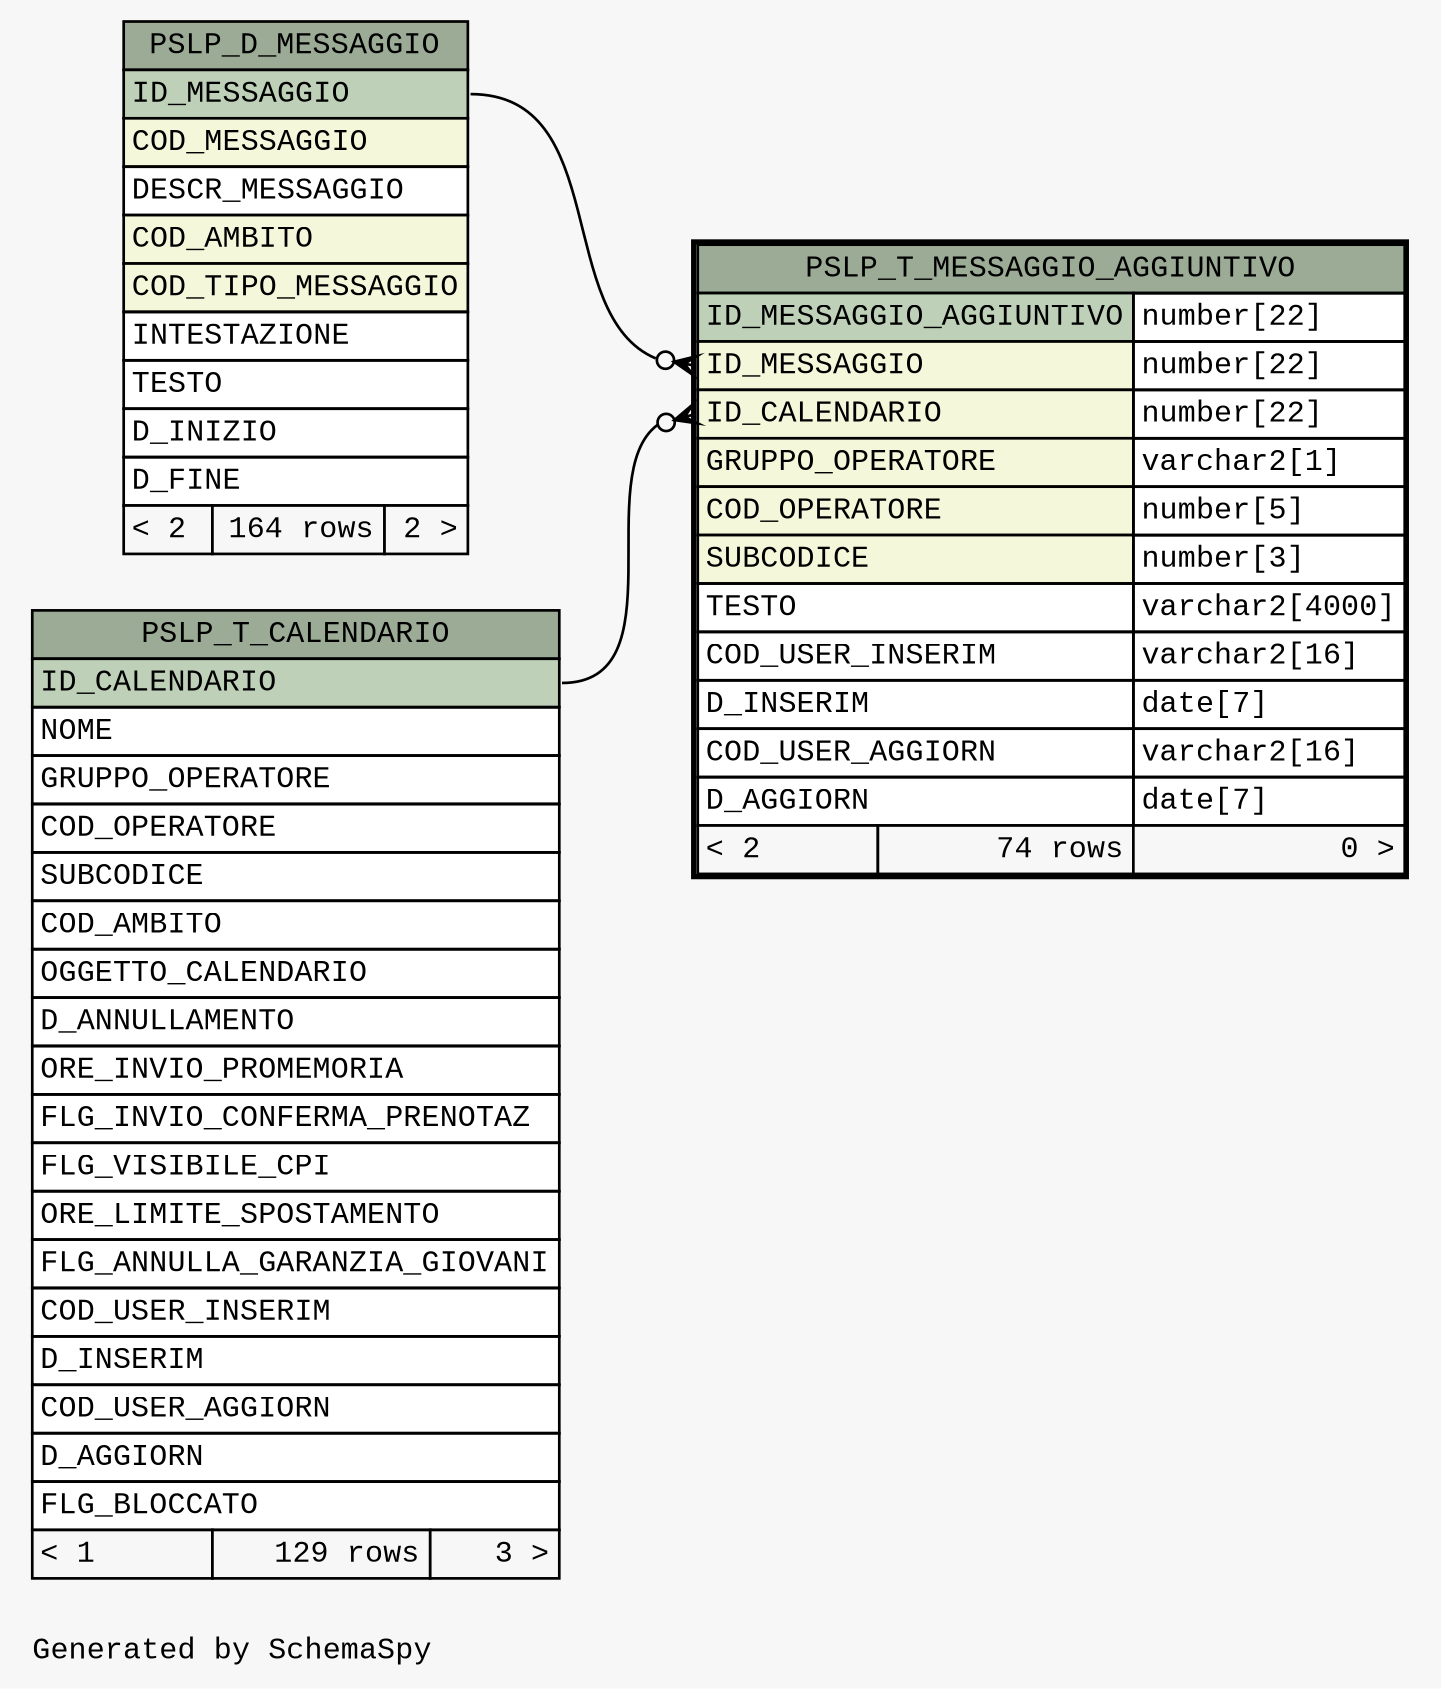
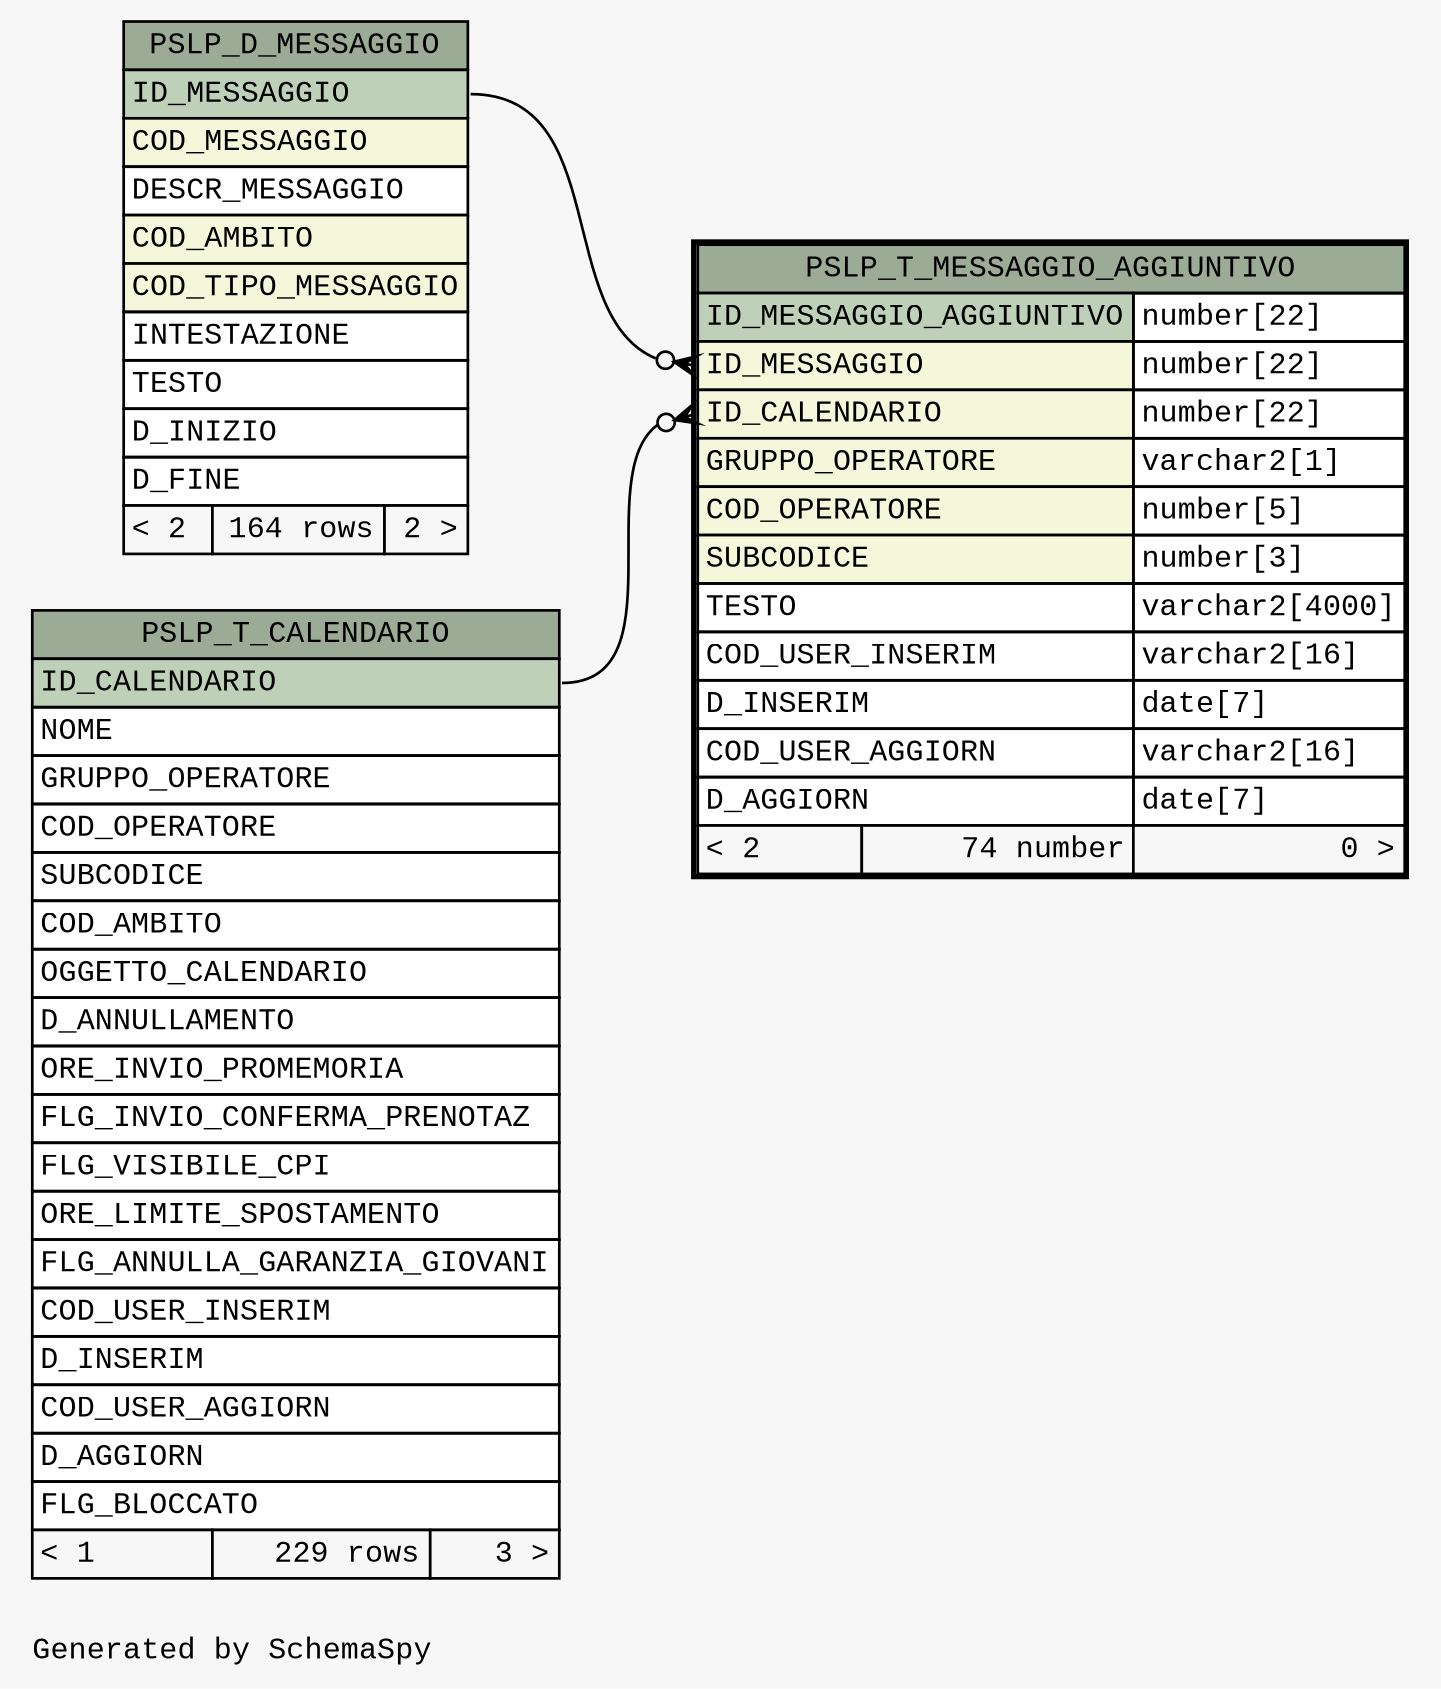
(1061, 848) -> (1043, 848)
(348, 1553) -> (348, 1553)
